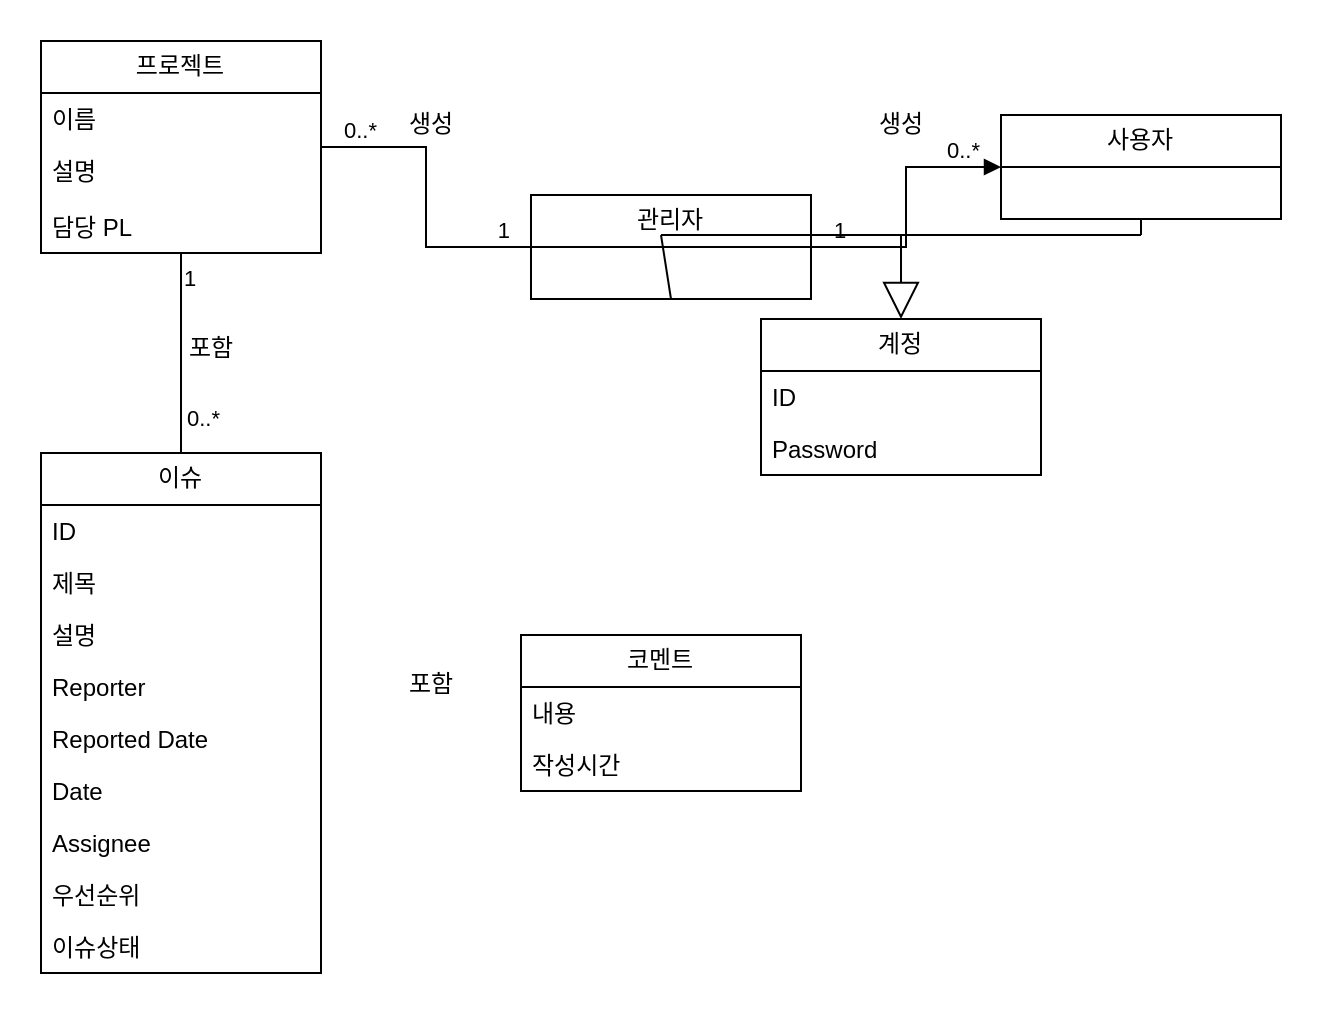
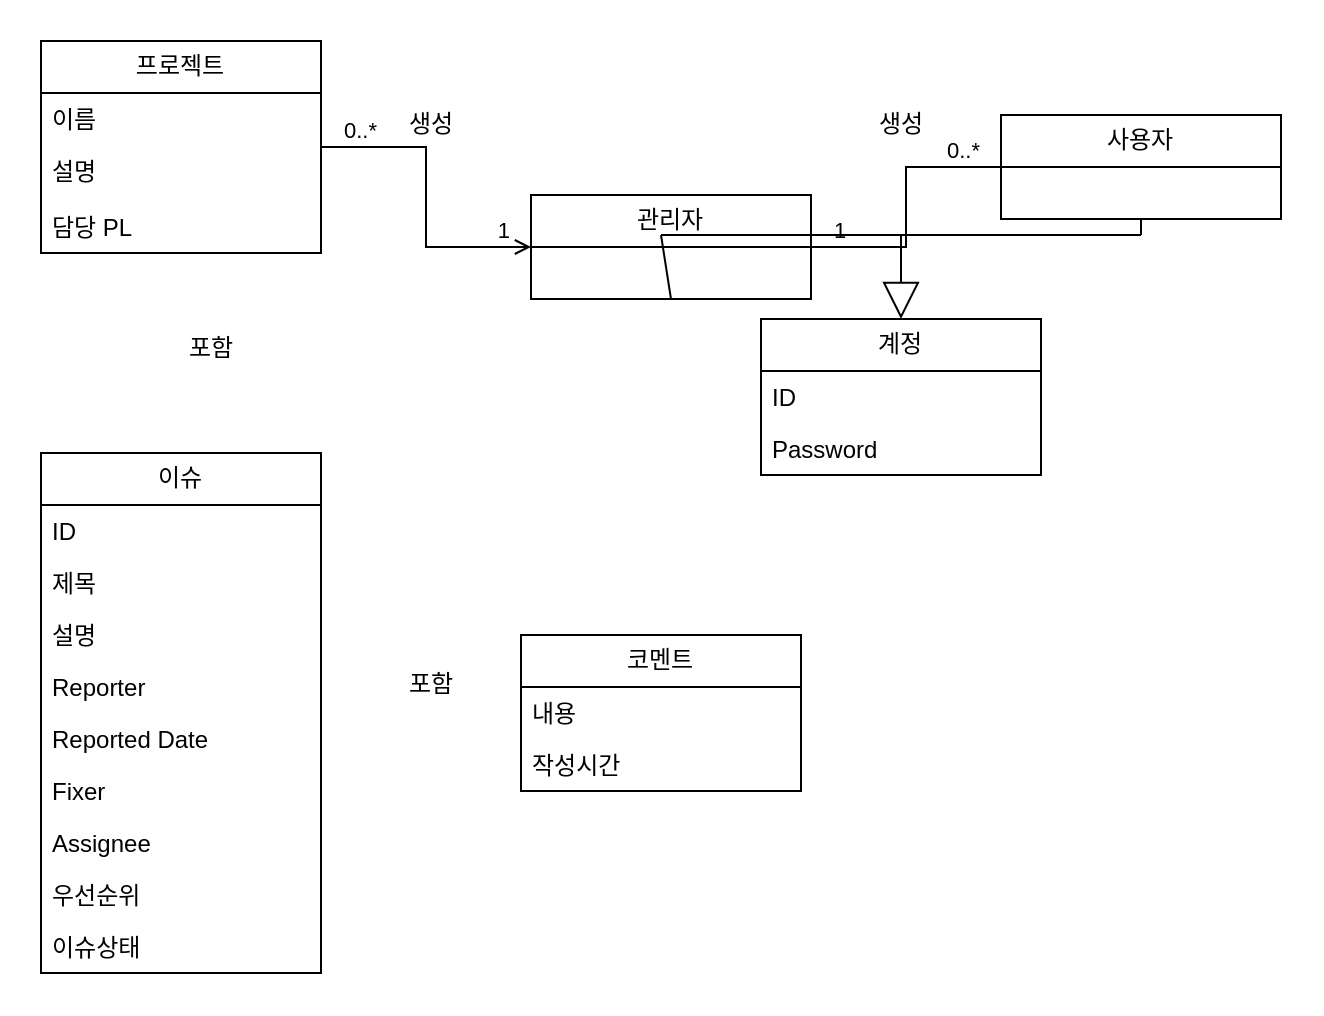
(983, 167) -> (989, 167)
(523, 247) -> (522, 247)
(181, 351) -> none
(80, 793) -> (83, 793)
